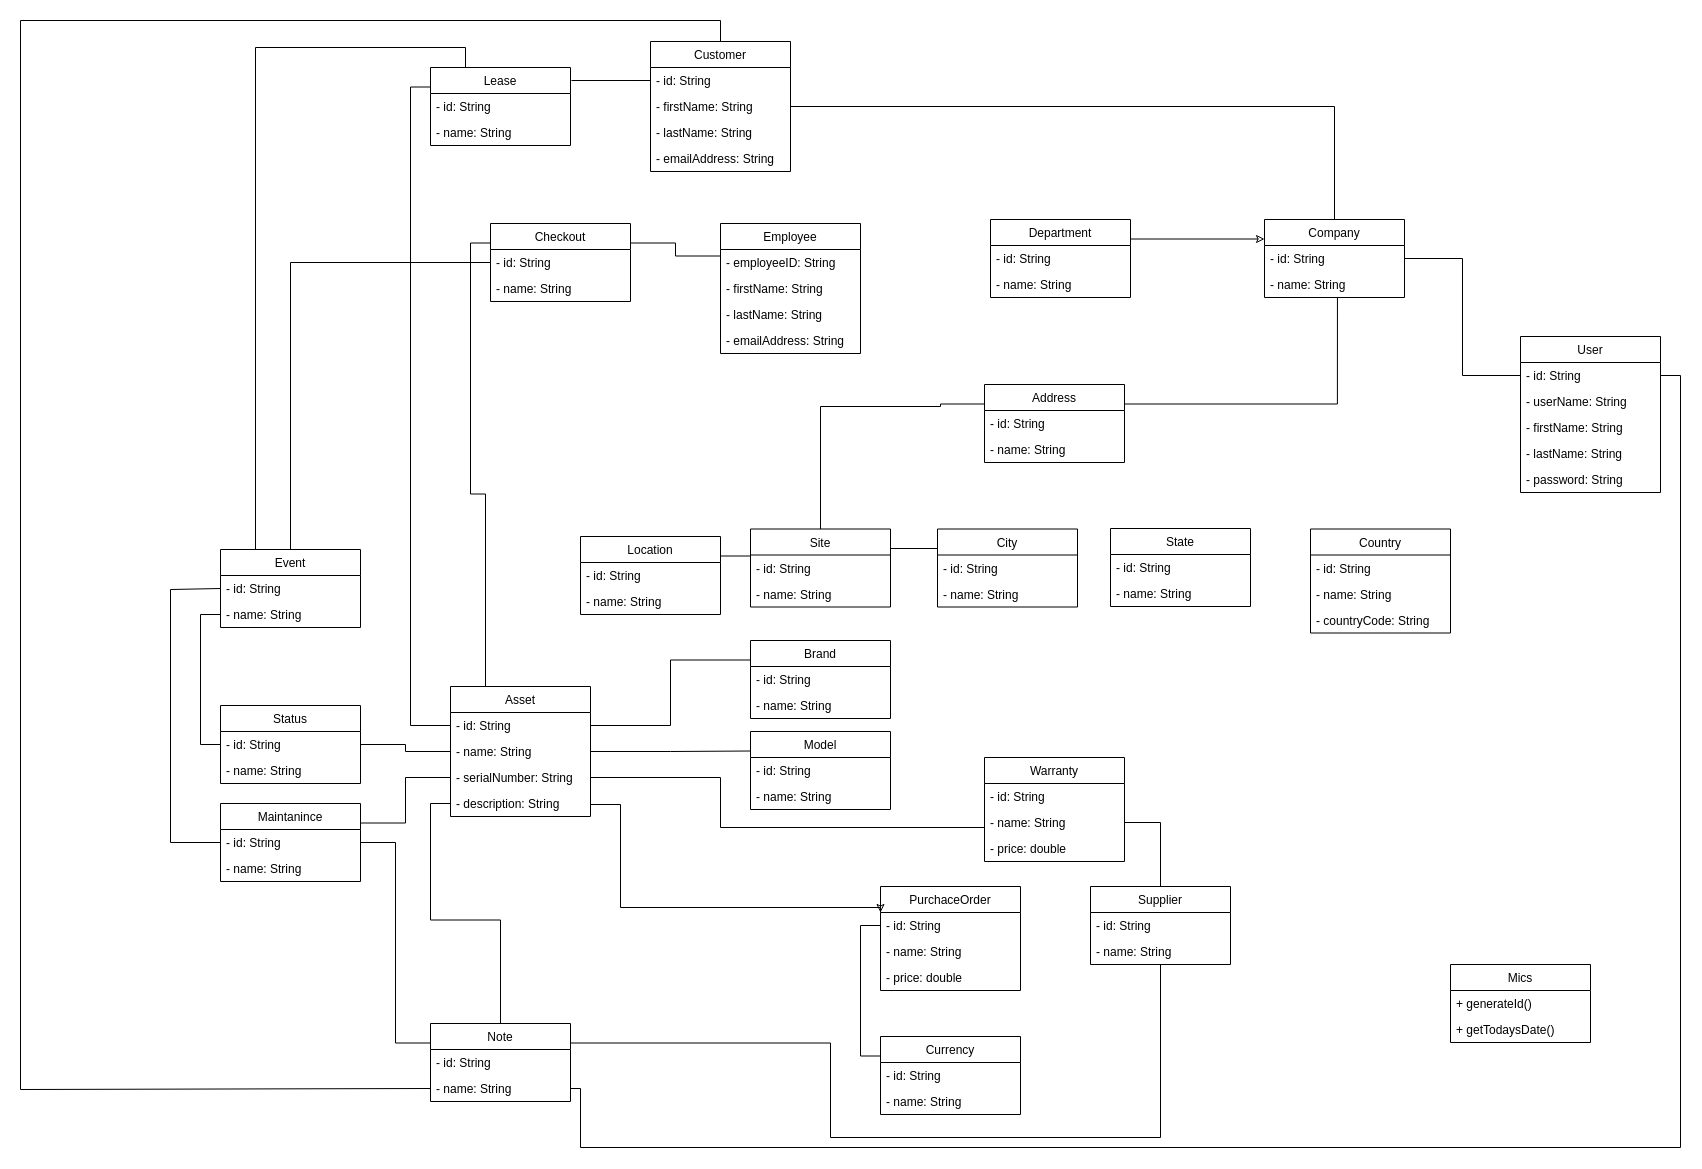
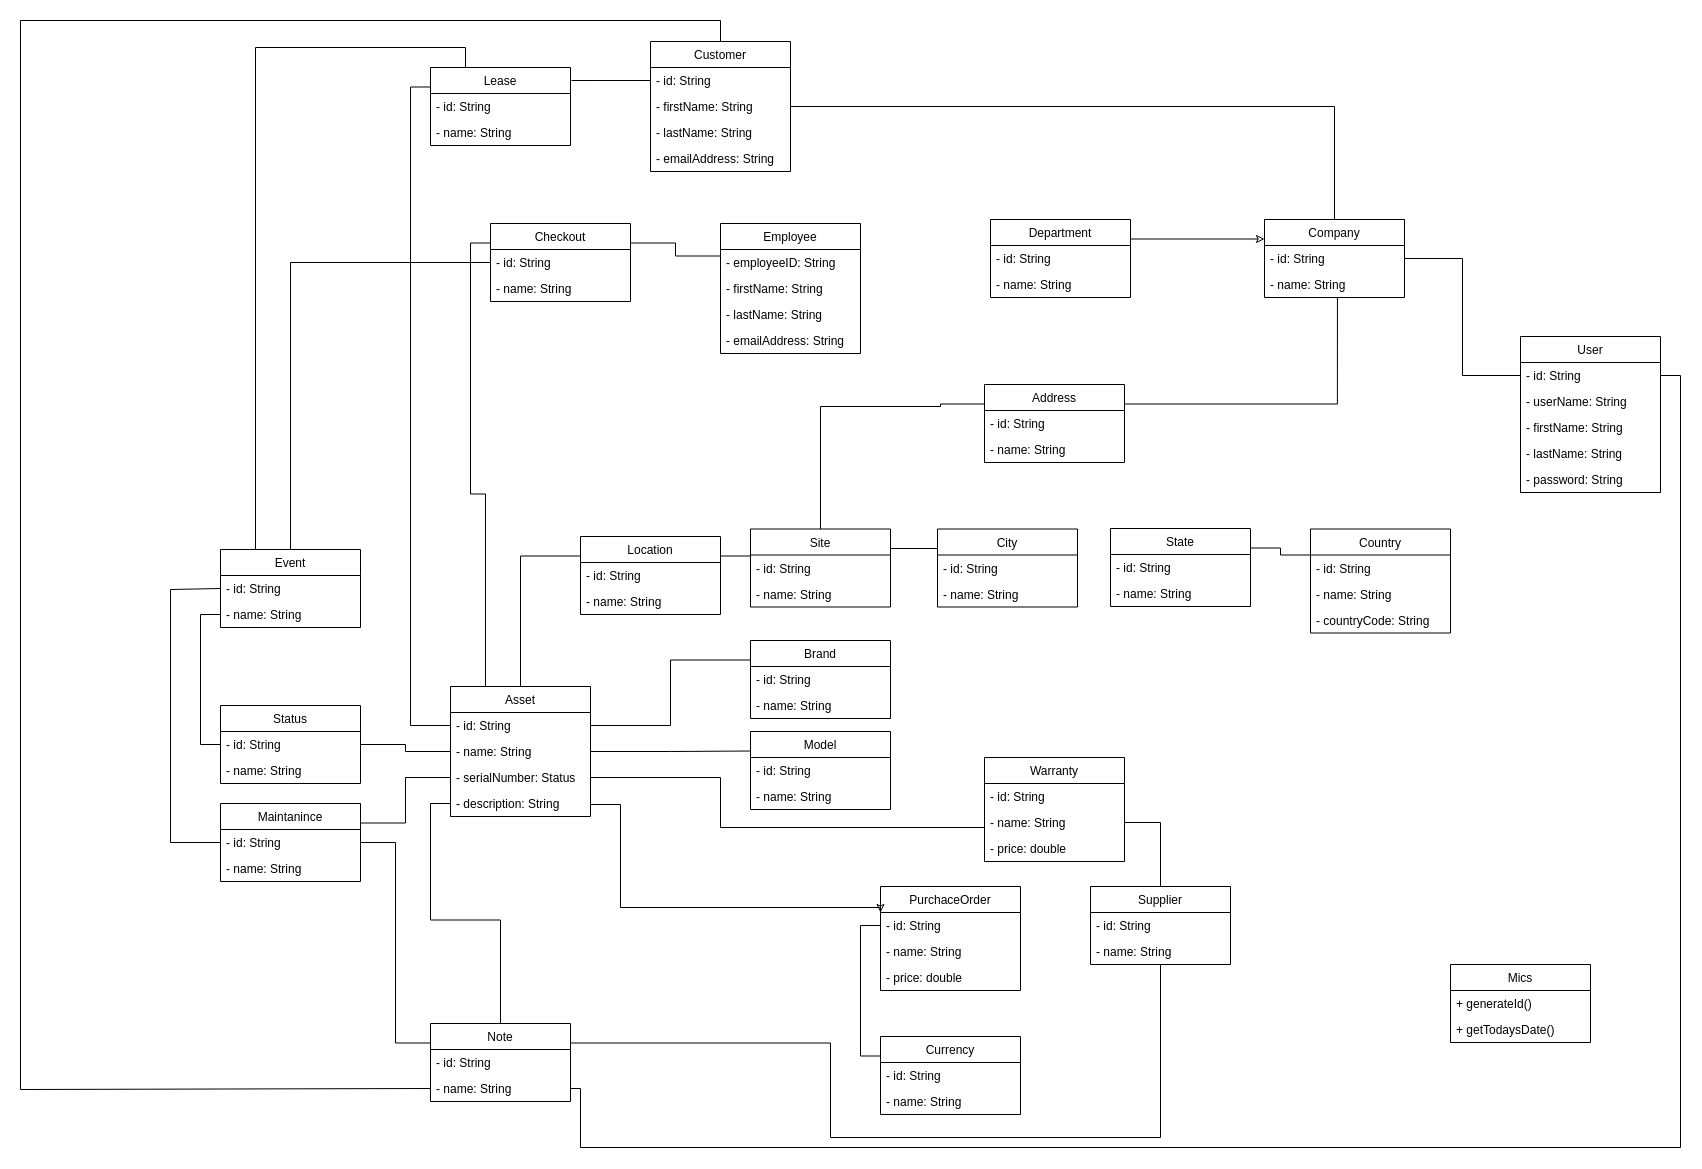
none -> (1281, 551)
none -> (521, 591)
(521, 778) -> (522, 778)
